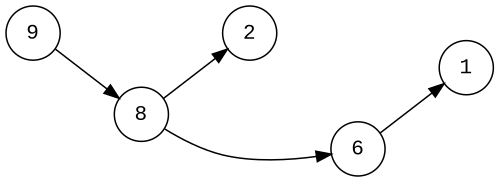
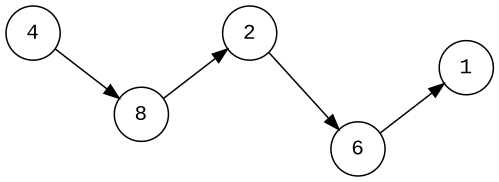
(33, 33) -> (33, 33)
(238, 158) -> (299, 85)
